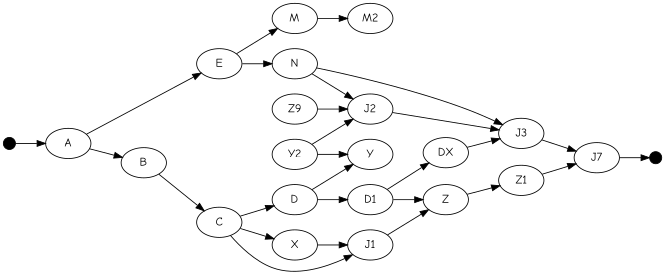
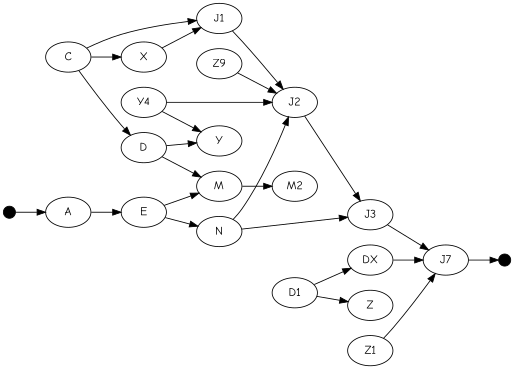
(479, 144) -> (404, 260)
(295, 154) -> (144, 102)
(144, 163) -> none
(479, 191) -> none
(328, 200) -> (178, 165)
(404, 225) -> (255, 56)
